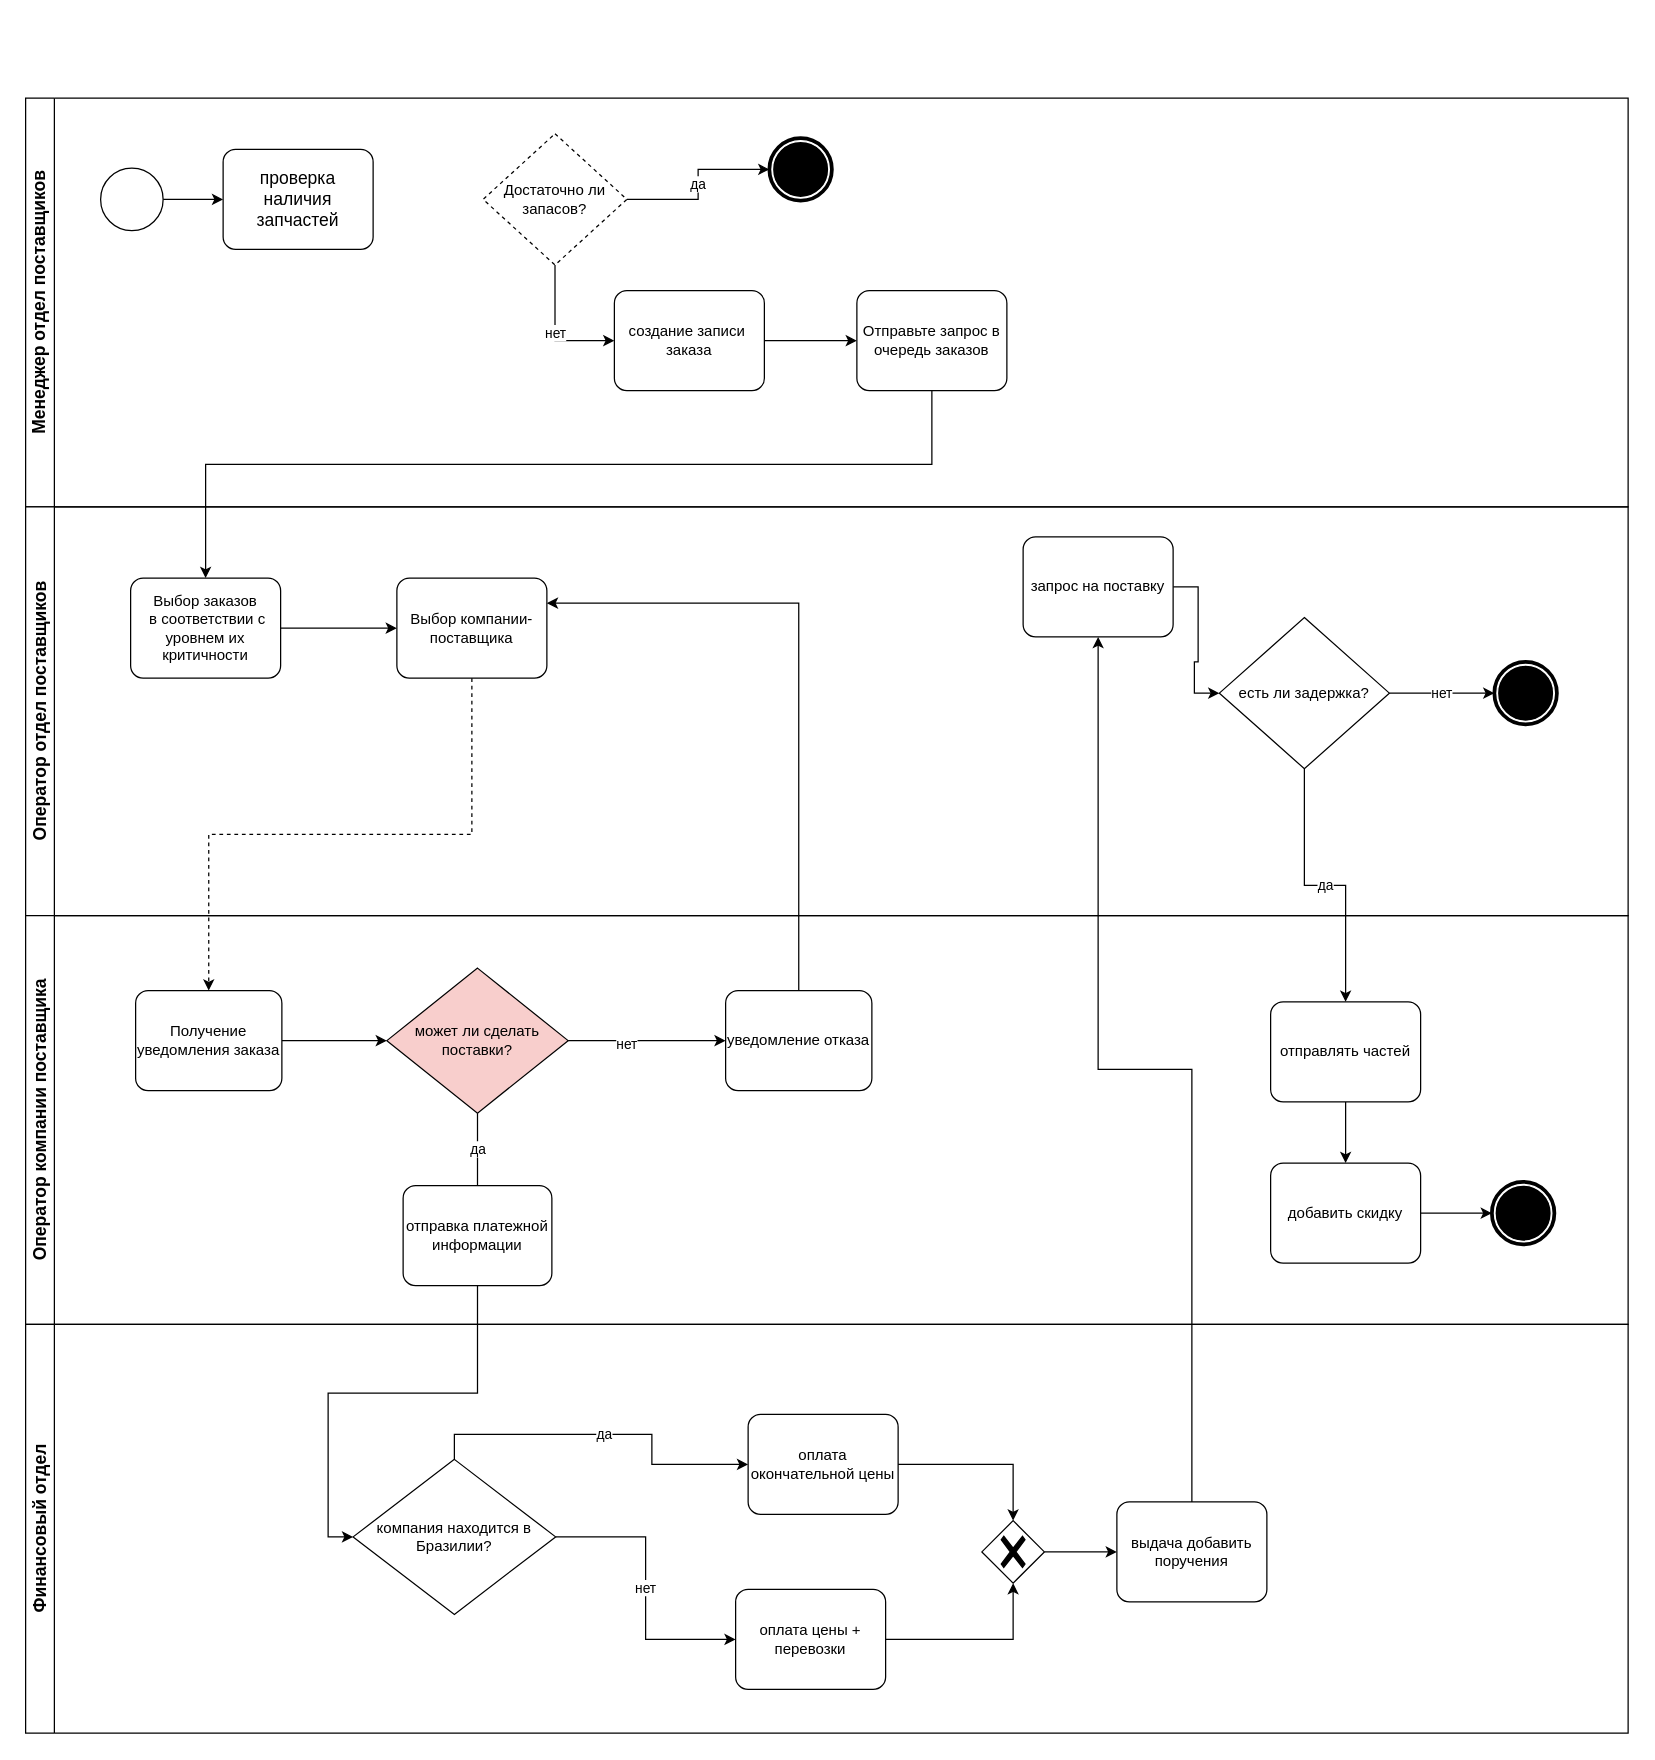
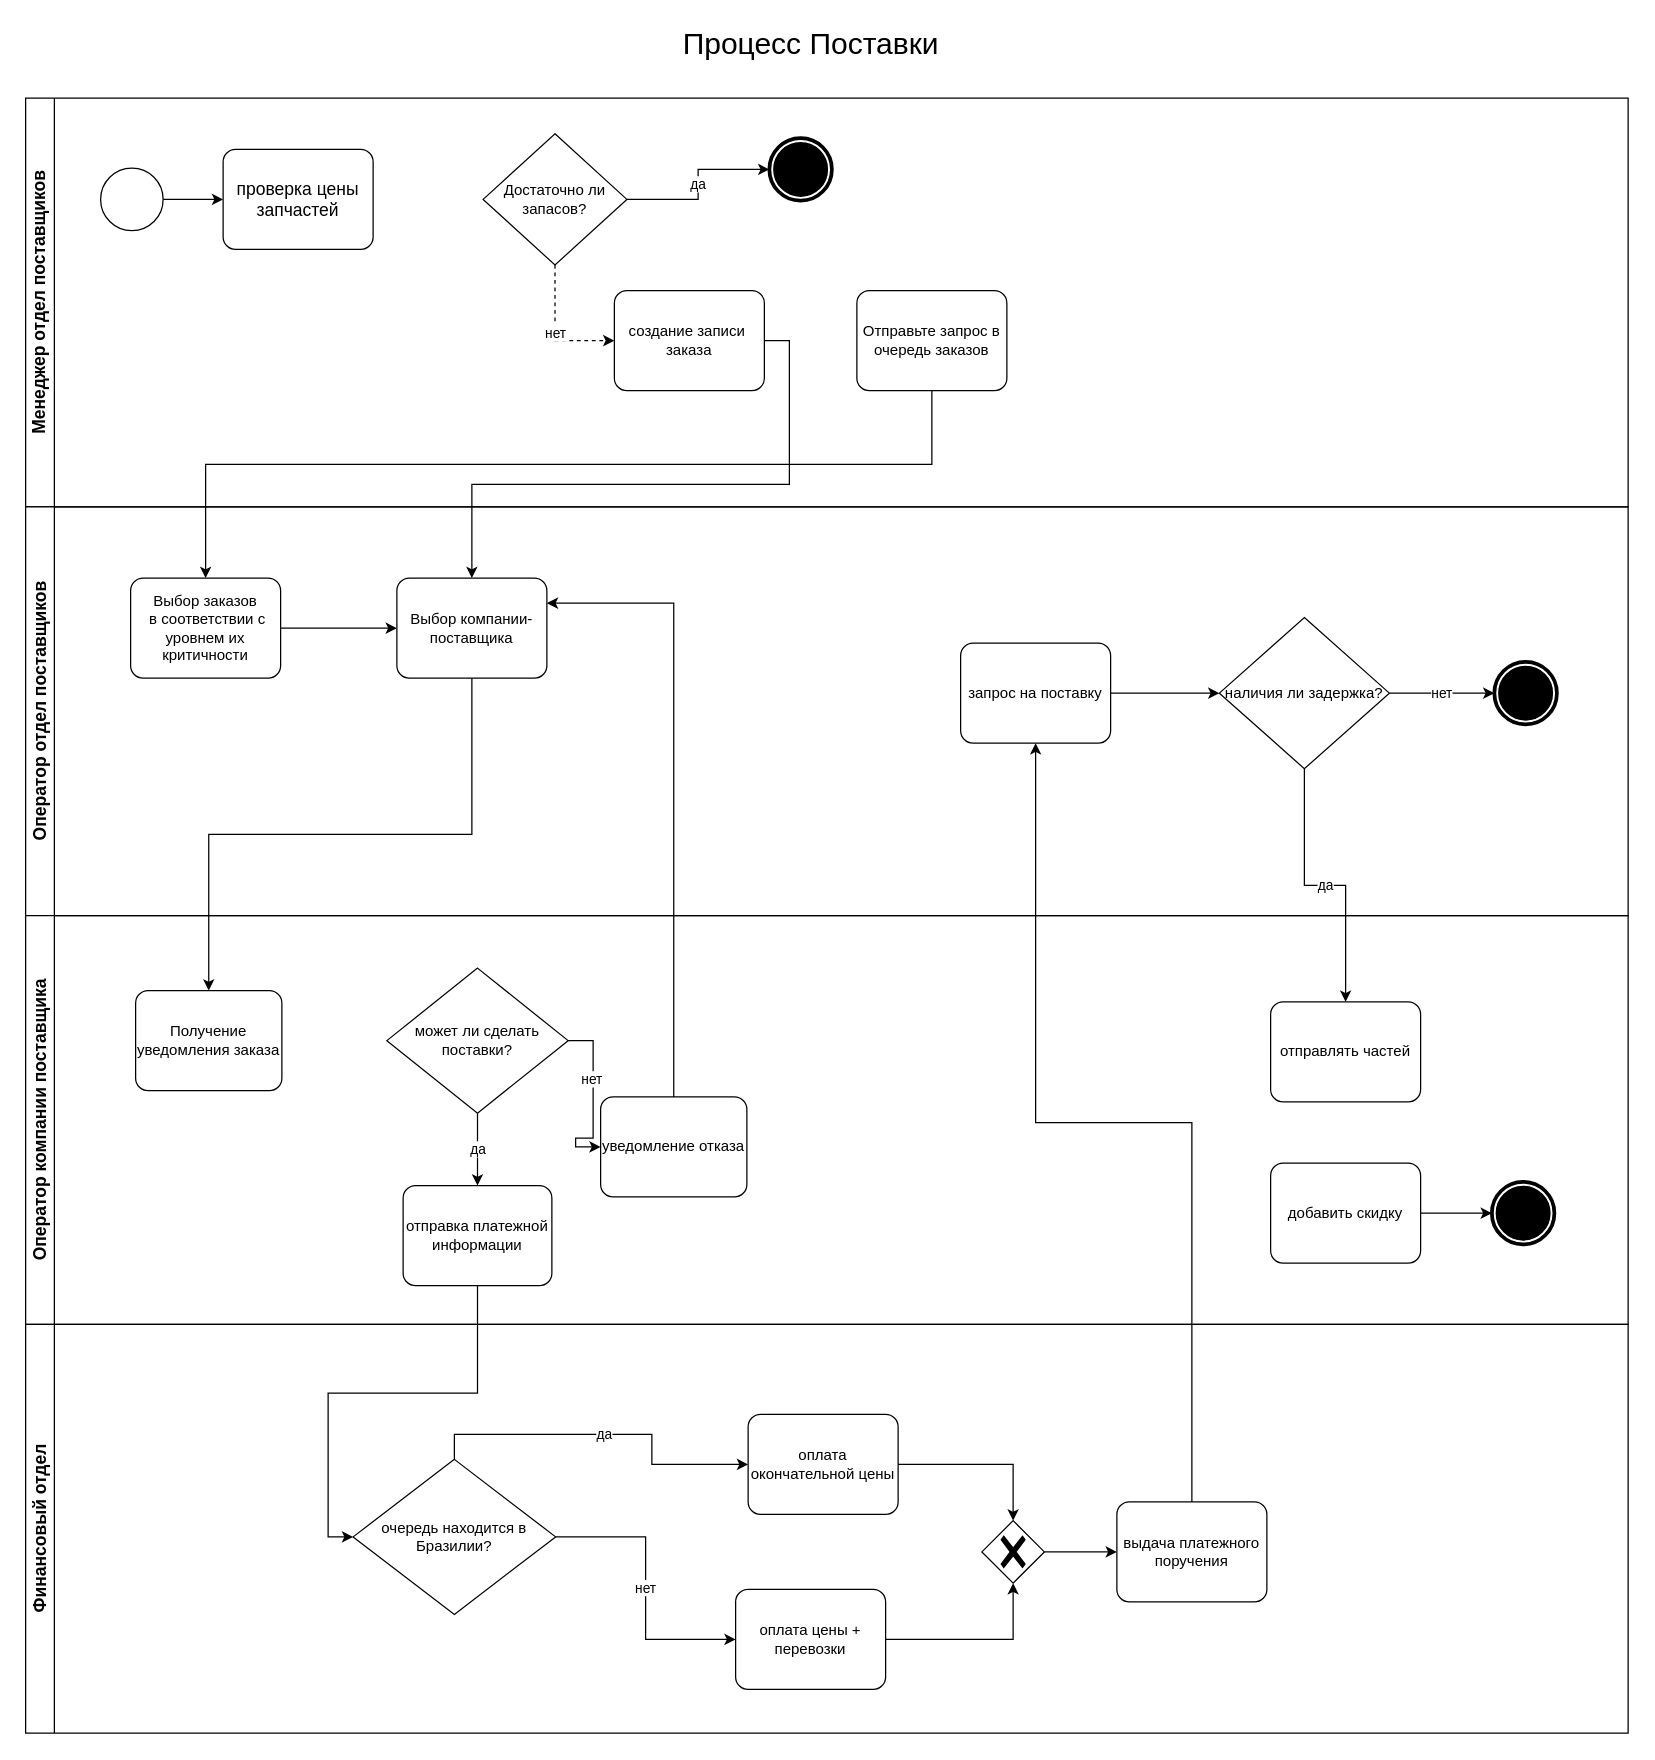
none -> (811, 44)
(298, 199) -> (298, 199)
(555, 199) -> (555, 199)
(555, 295) -> (555, 295)
(818, 341) -> (661, 484)
(1098, 587) -> (1036, 693)
(1304, 693) -> (1304, 693)
(346, 834) -> (346, 834)
(330, 1041) -> none
(478, 1041) -> (478, 1041)
(799, 1041) -> (674, 1147)
(1346, 1128) -> none
(478, 1178) -> (478, 1175)
(454, 1537) -> (454, 1537)
(1192, 1552) -> (1192, 1552)
